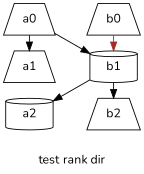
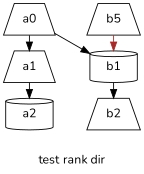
(114, 19) -> (114, 19)
(75, 88) -> (29, 86)
